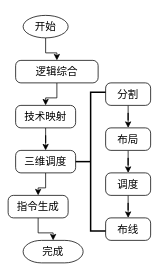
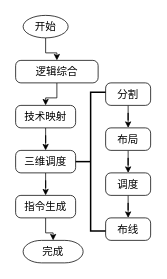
(38, 207) -> (45, 207)
